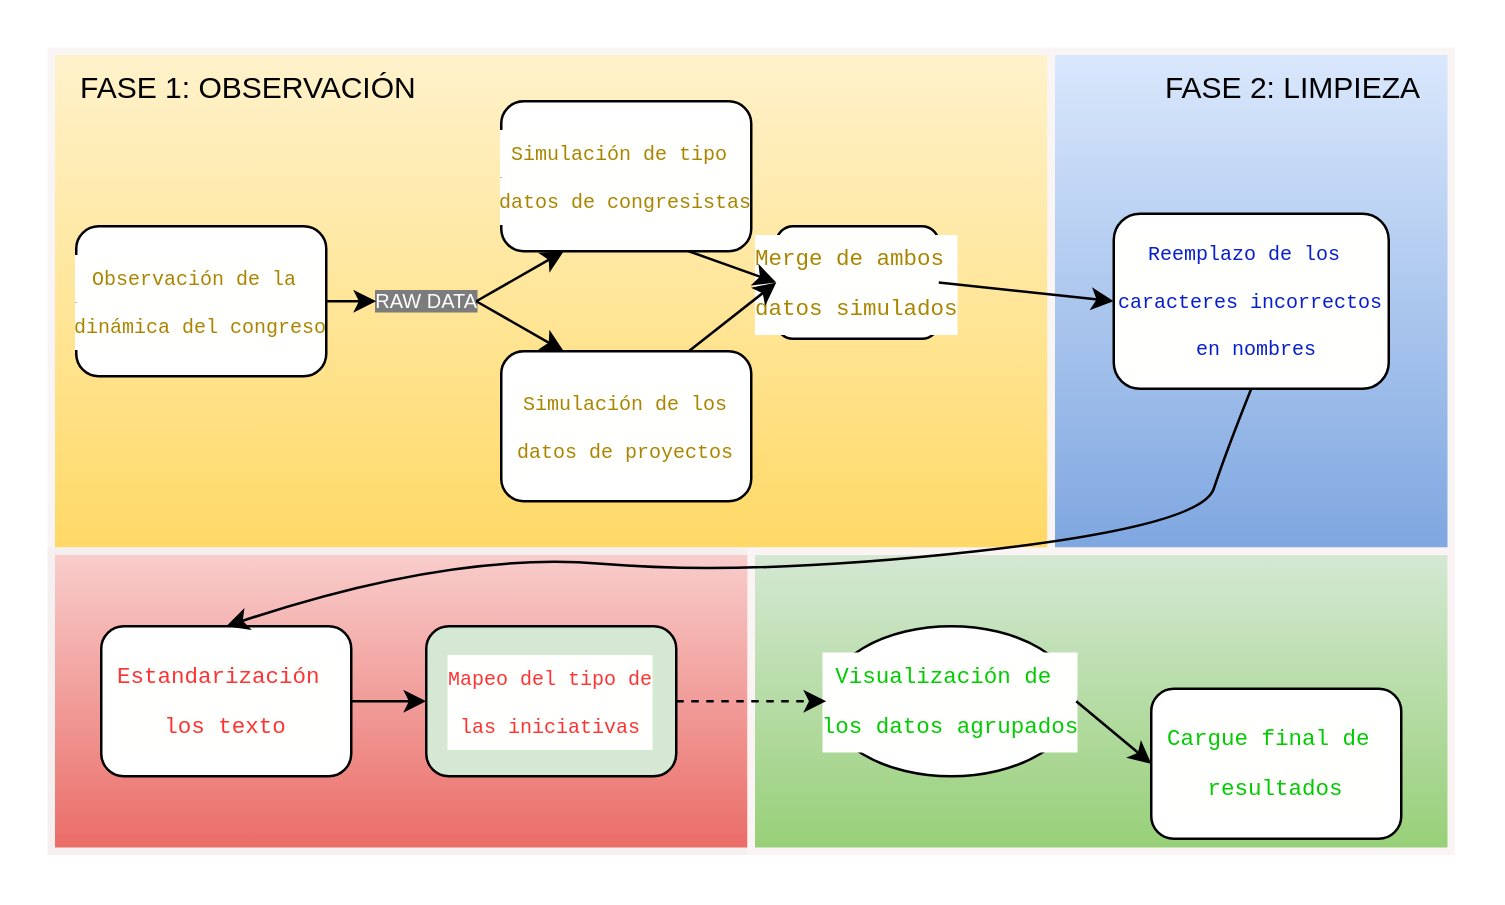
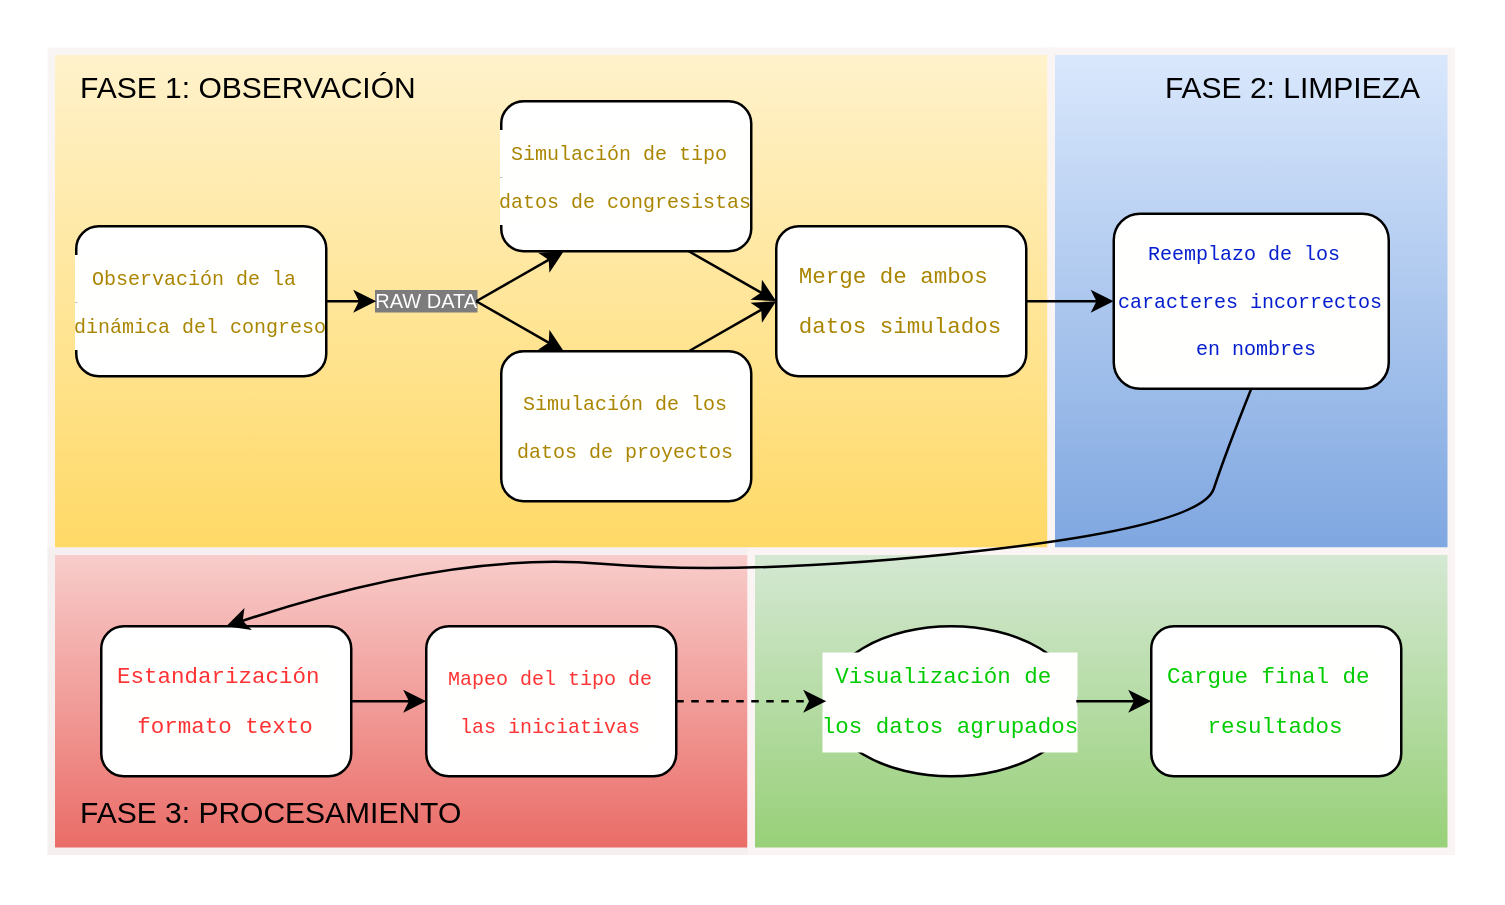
(858, 283) -> (901, 301)
(226, 701) -> (226, 701)
(551, 701) -> (551, 701)
(1276, 764) -> (1276, 701)
none -> (301, 814)
